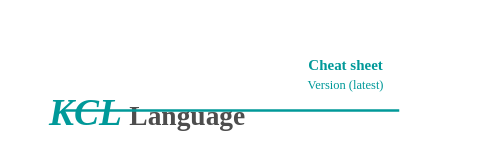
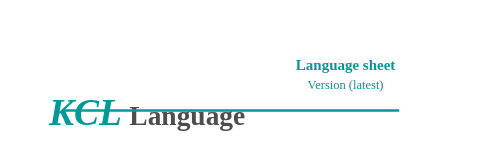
(346, 74) -> (346, 74)
